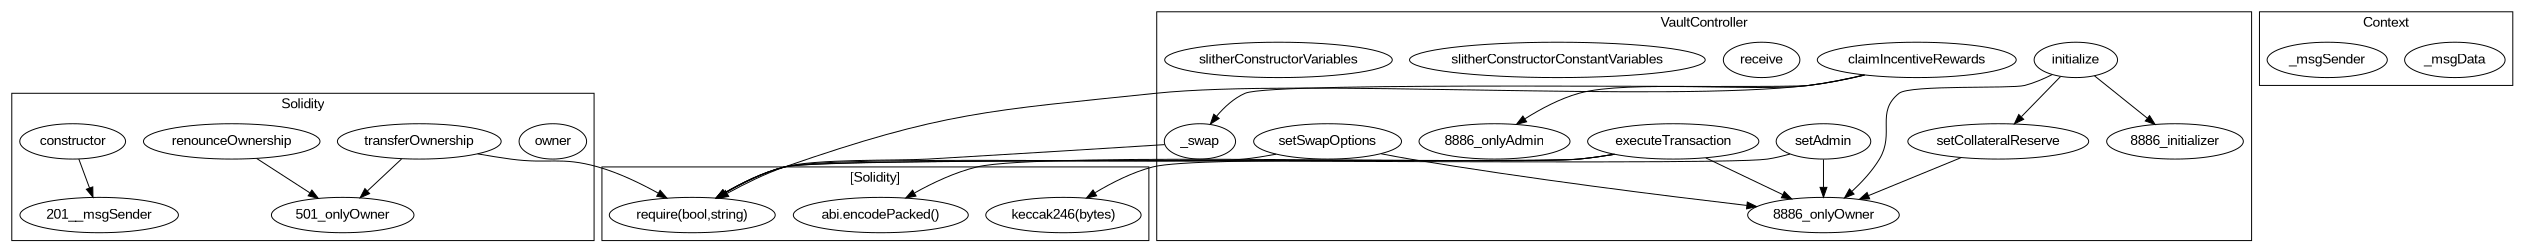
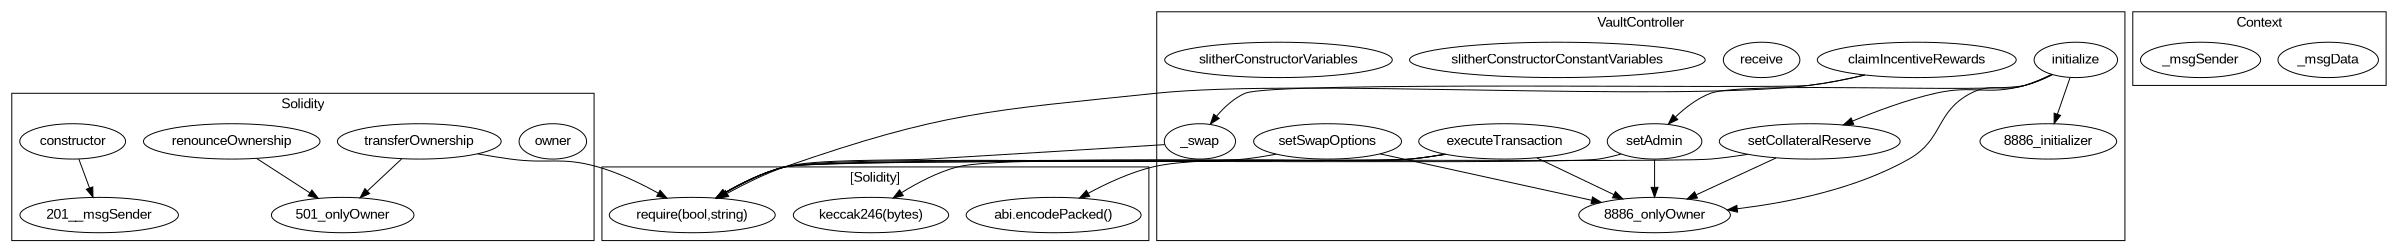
none -> (1861, 88)
(1495, 141) -> none
none -> (1233, 160)
